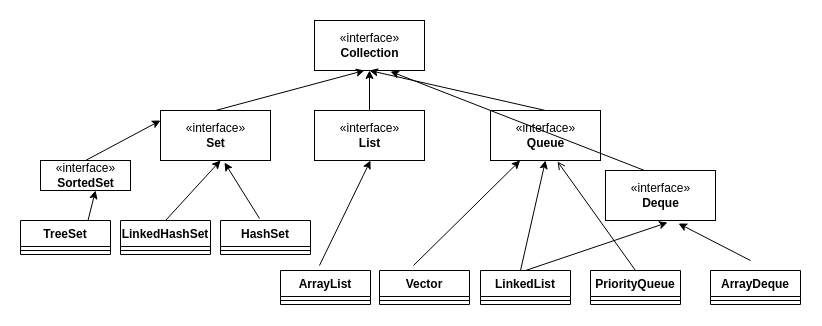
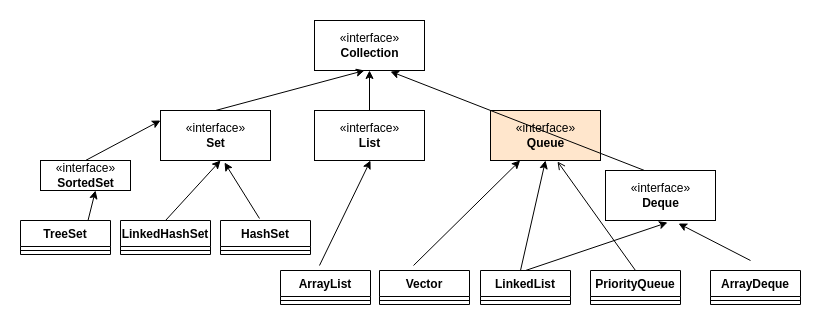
(484, 97) -> none
(546, 136) -> (546, 136)
